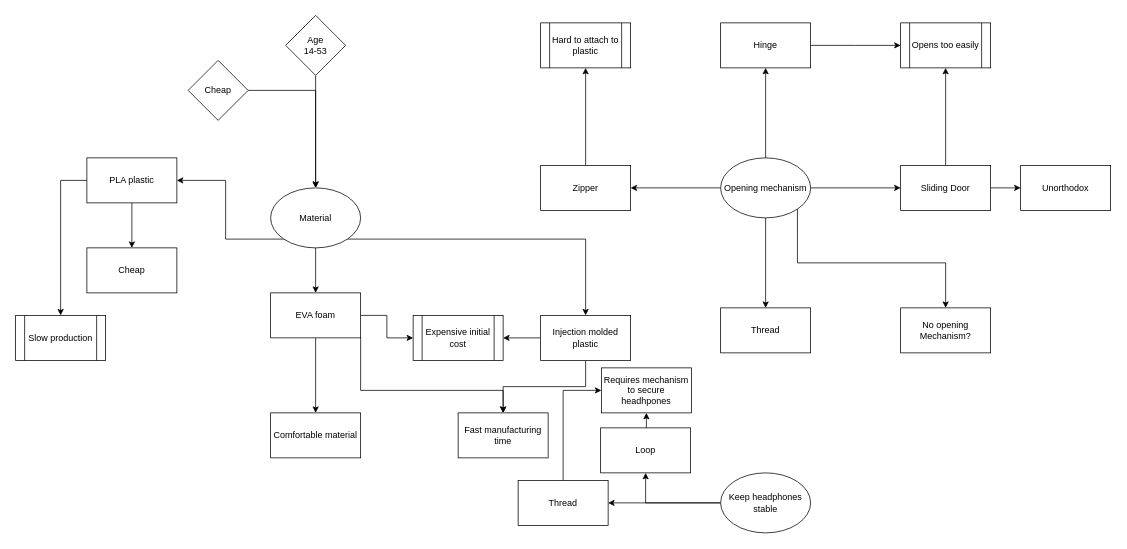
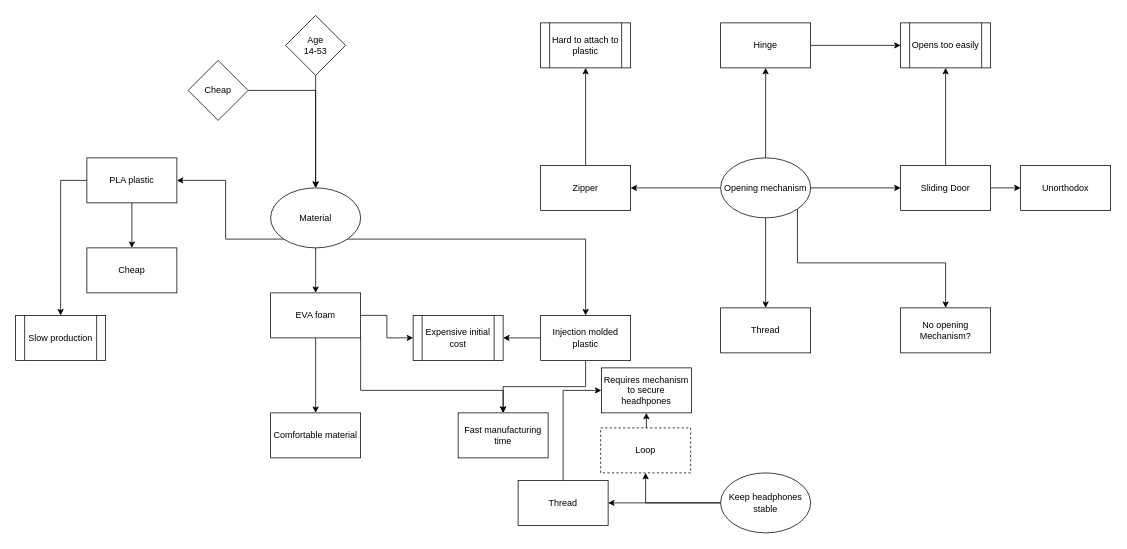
(645, 450) -> (645, 450)
